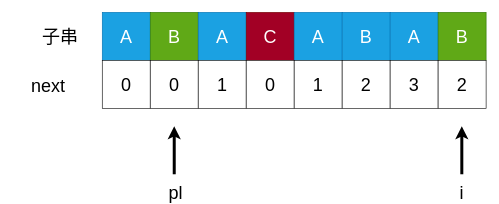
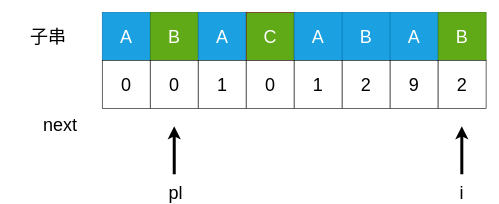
(60, 36) -> (48, 36)
(270, 36) -> (270, 36)
(414, 84) -> (414, 84)
(48, 86) -> (60, 125)
